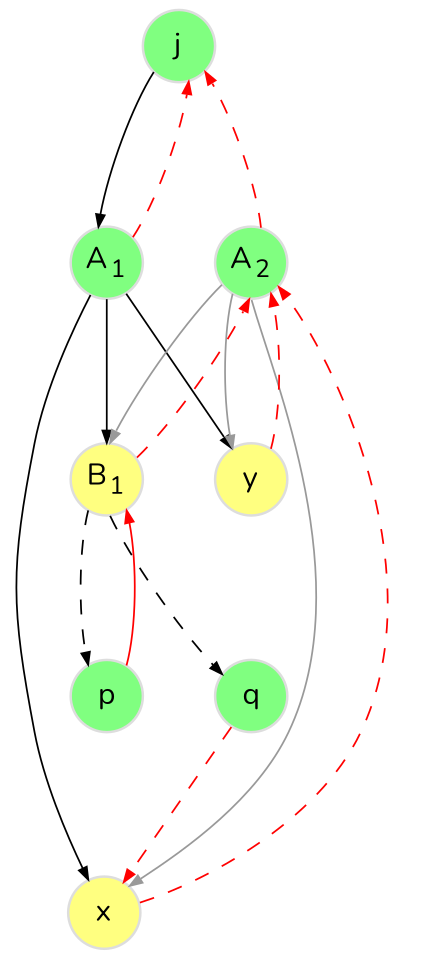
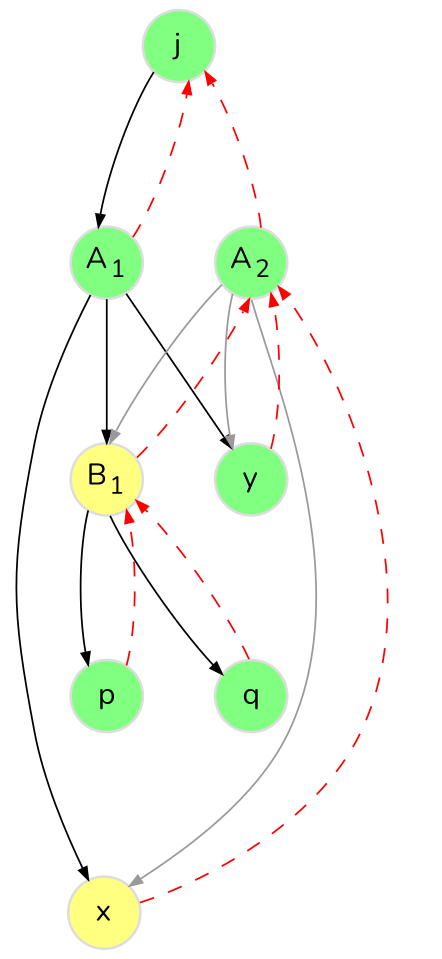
(251, 479) -> (251, 479)
(81, 581) -> (81, 581)
(135, 594) -> (135, 594)
(157, 594) -> (157, 594)
(181, 799) -> (202, 581)
